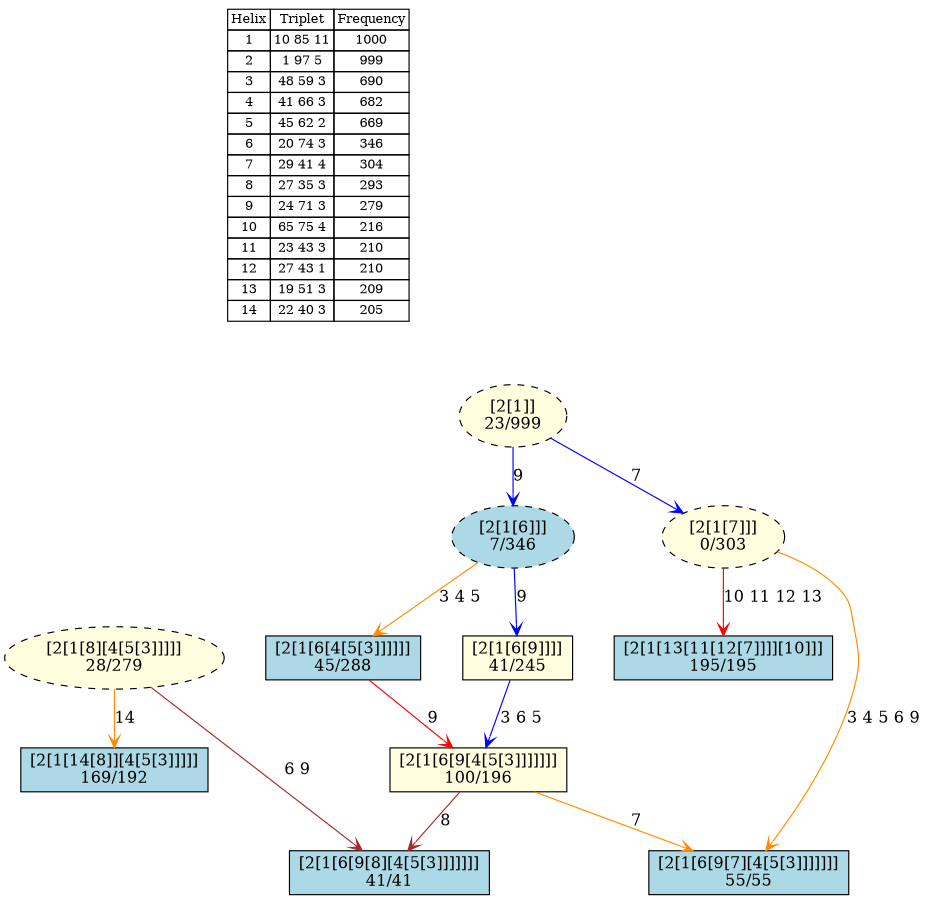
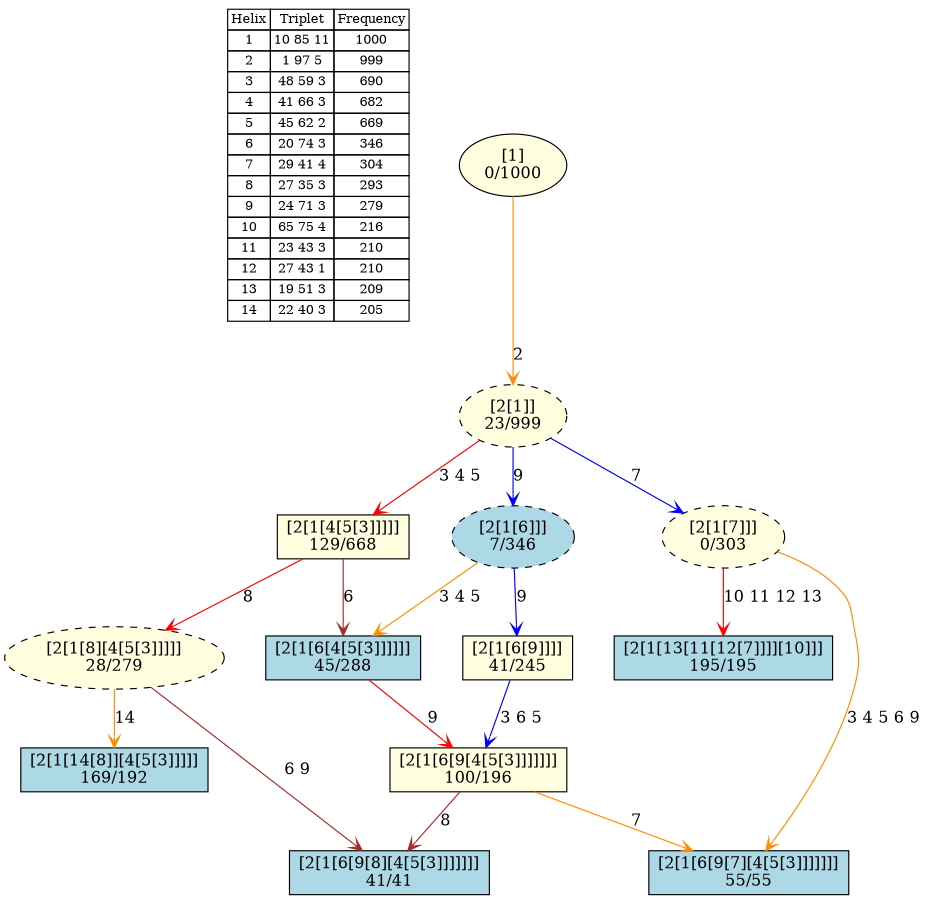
none -> (513, 165)
none -> (343, 537)
